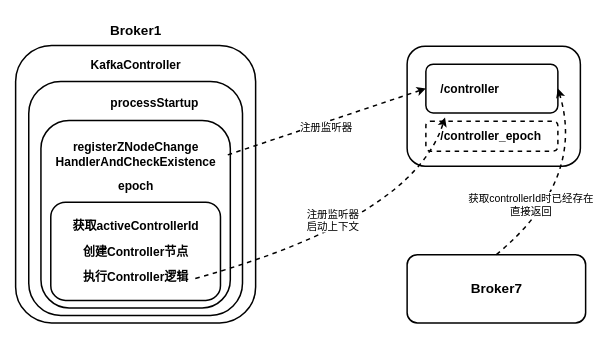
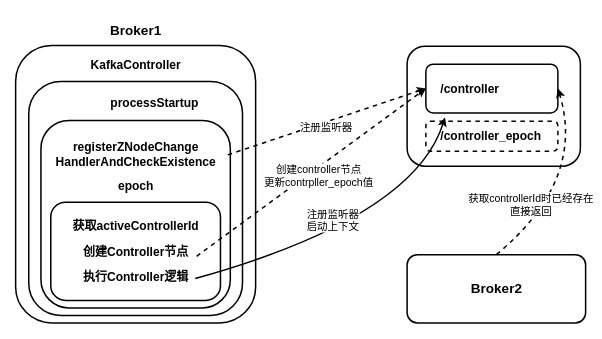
none -> (309, 174)
(260, 258) -> (260, 258)
(497, 289) -> (497, 289)
